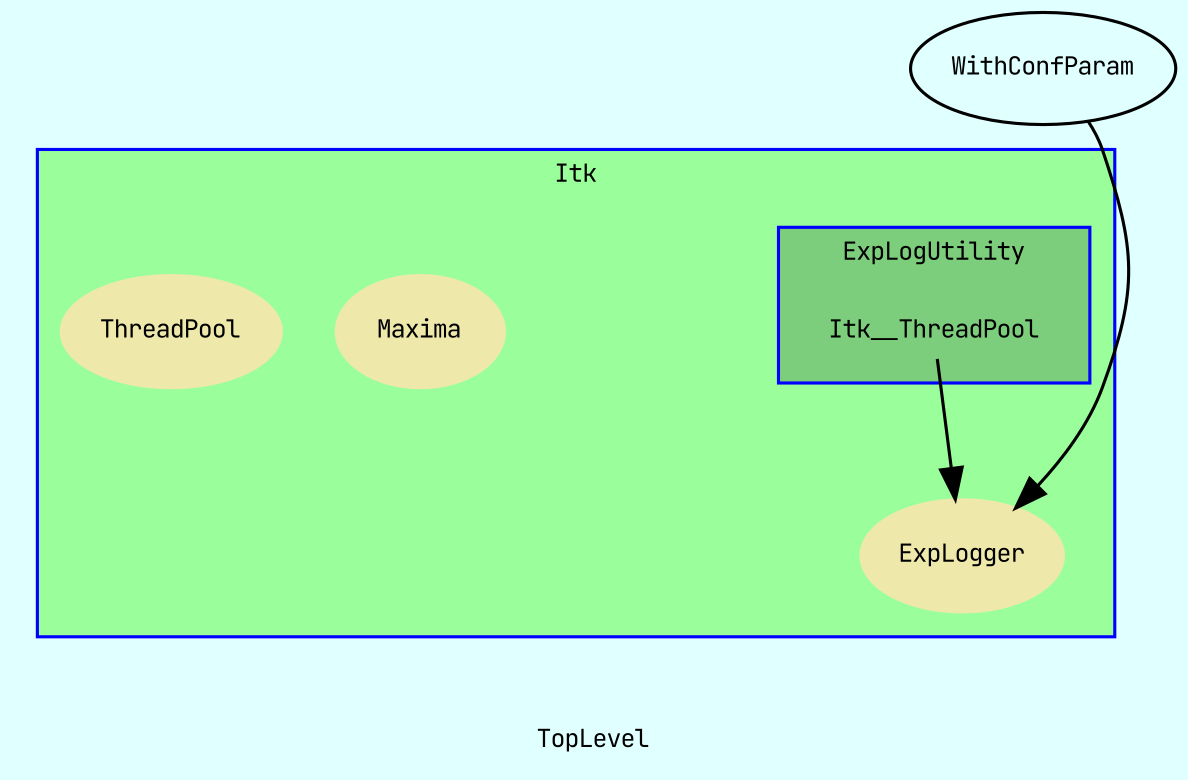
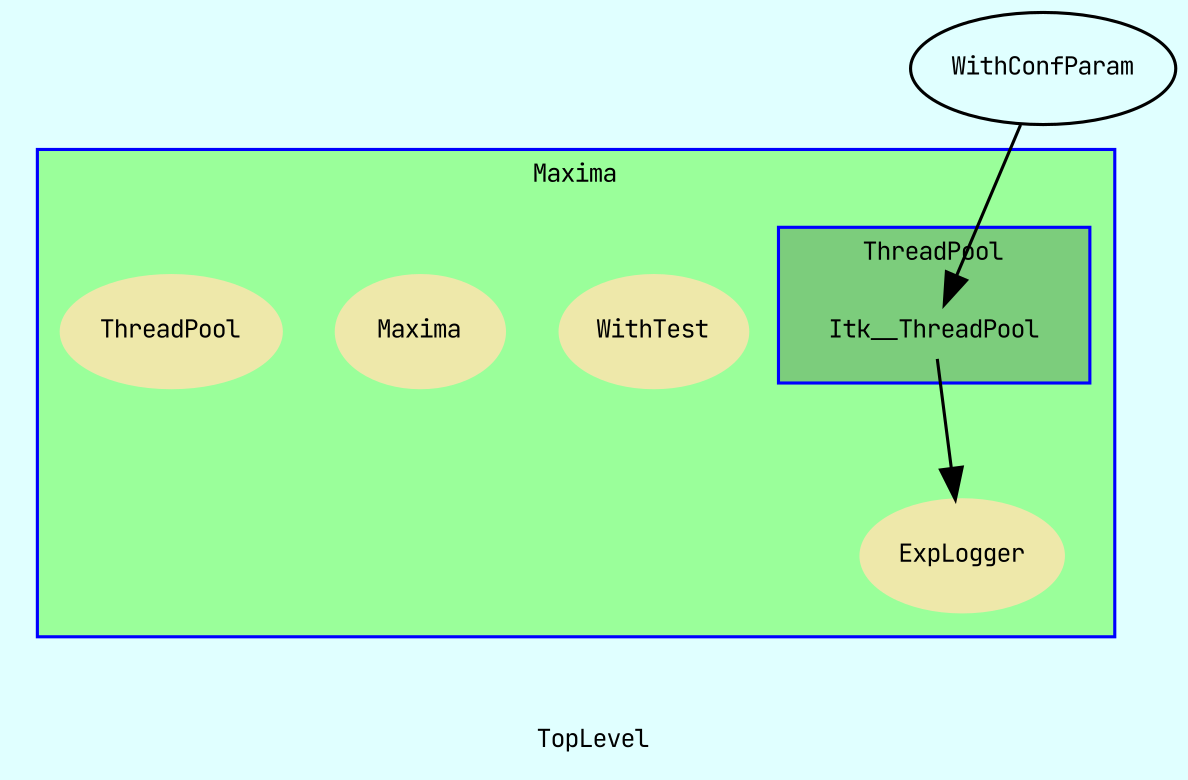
(576, 176) -> (576, 176)
(934, 254) -> (934, 254)
none -> (654, 332)
(1095, 406) -> (989, 200)
